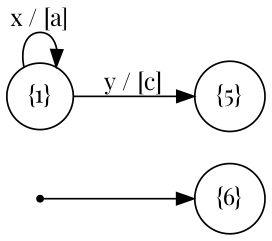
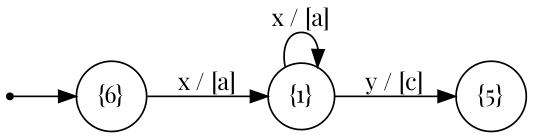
none -> (199, 96)
